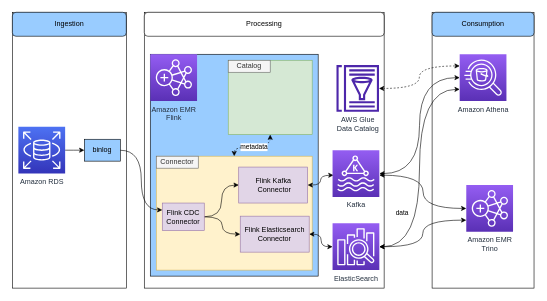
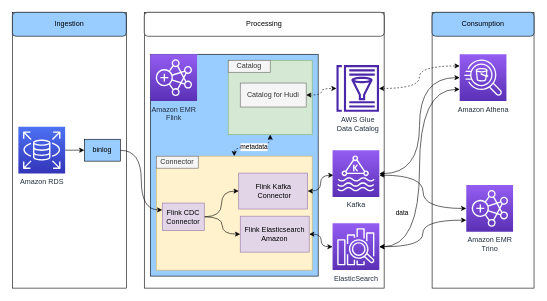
none -> (331, 89)
none -> (273, 95)
(273, 185) -> (273, 191)
(275, 234) -> (275, 234)
